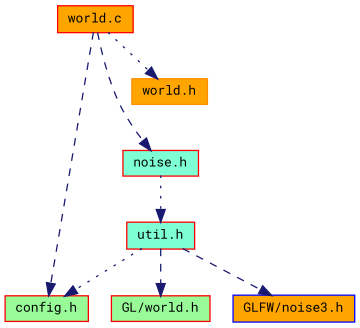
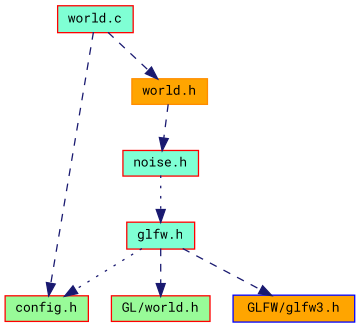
(95, 19) -> (95, 19)
(128, 51) -> (128, 51)
(113, 89) -> (166, 121)
(161, 236) -> (161, 236)
(294, 309) -> (294, 309)
